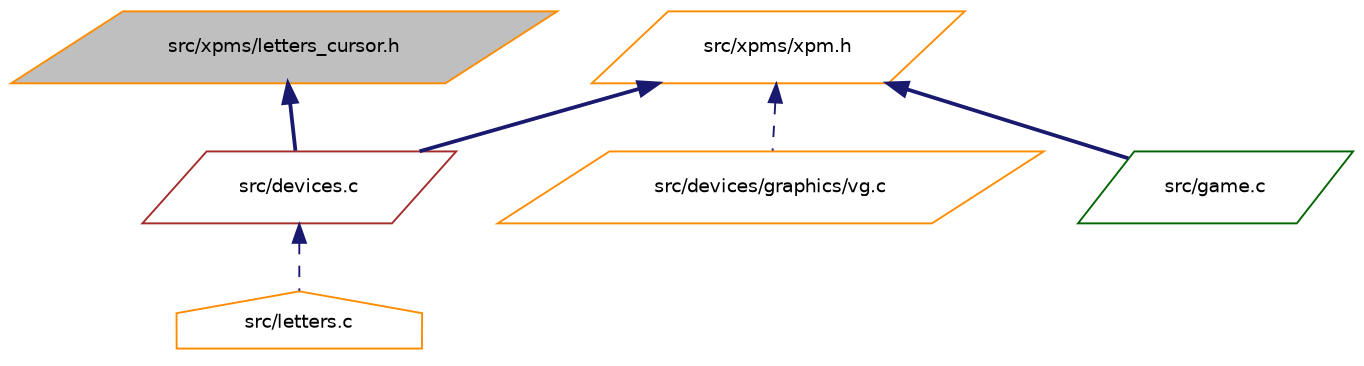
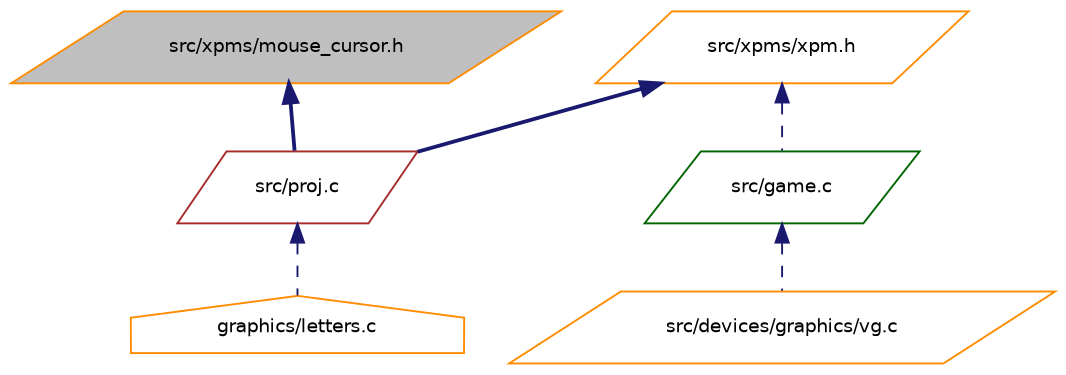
(284, 47) -> (286, 47)
(1018, 124) -> (782, 127)
(774, 127) -> (782, 267)
(299, 187) -> (297, 187)
(299, 323) -> (297, 327)
